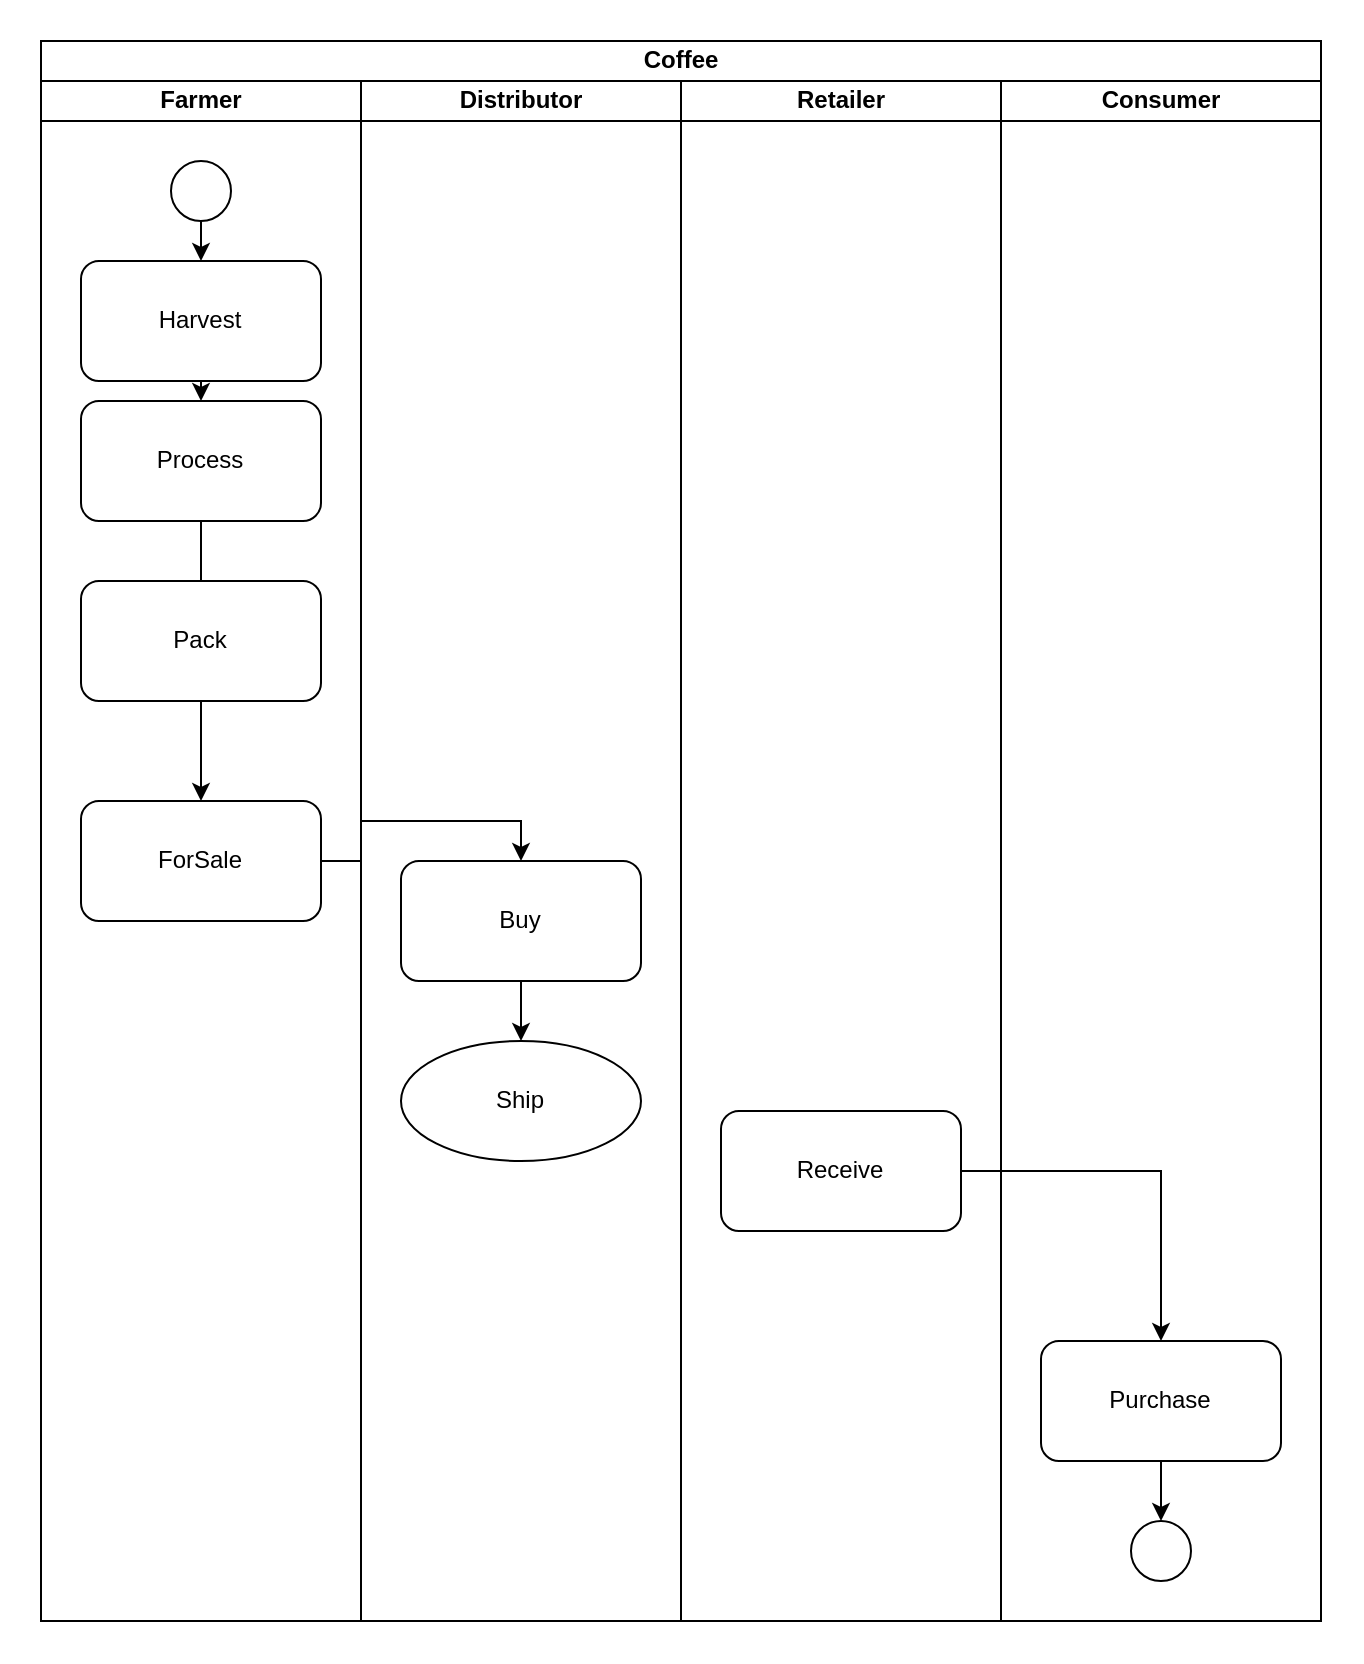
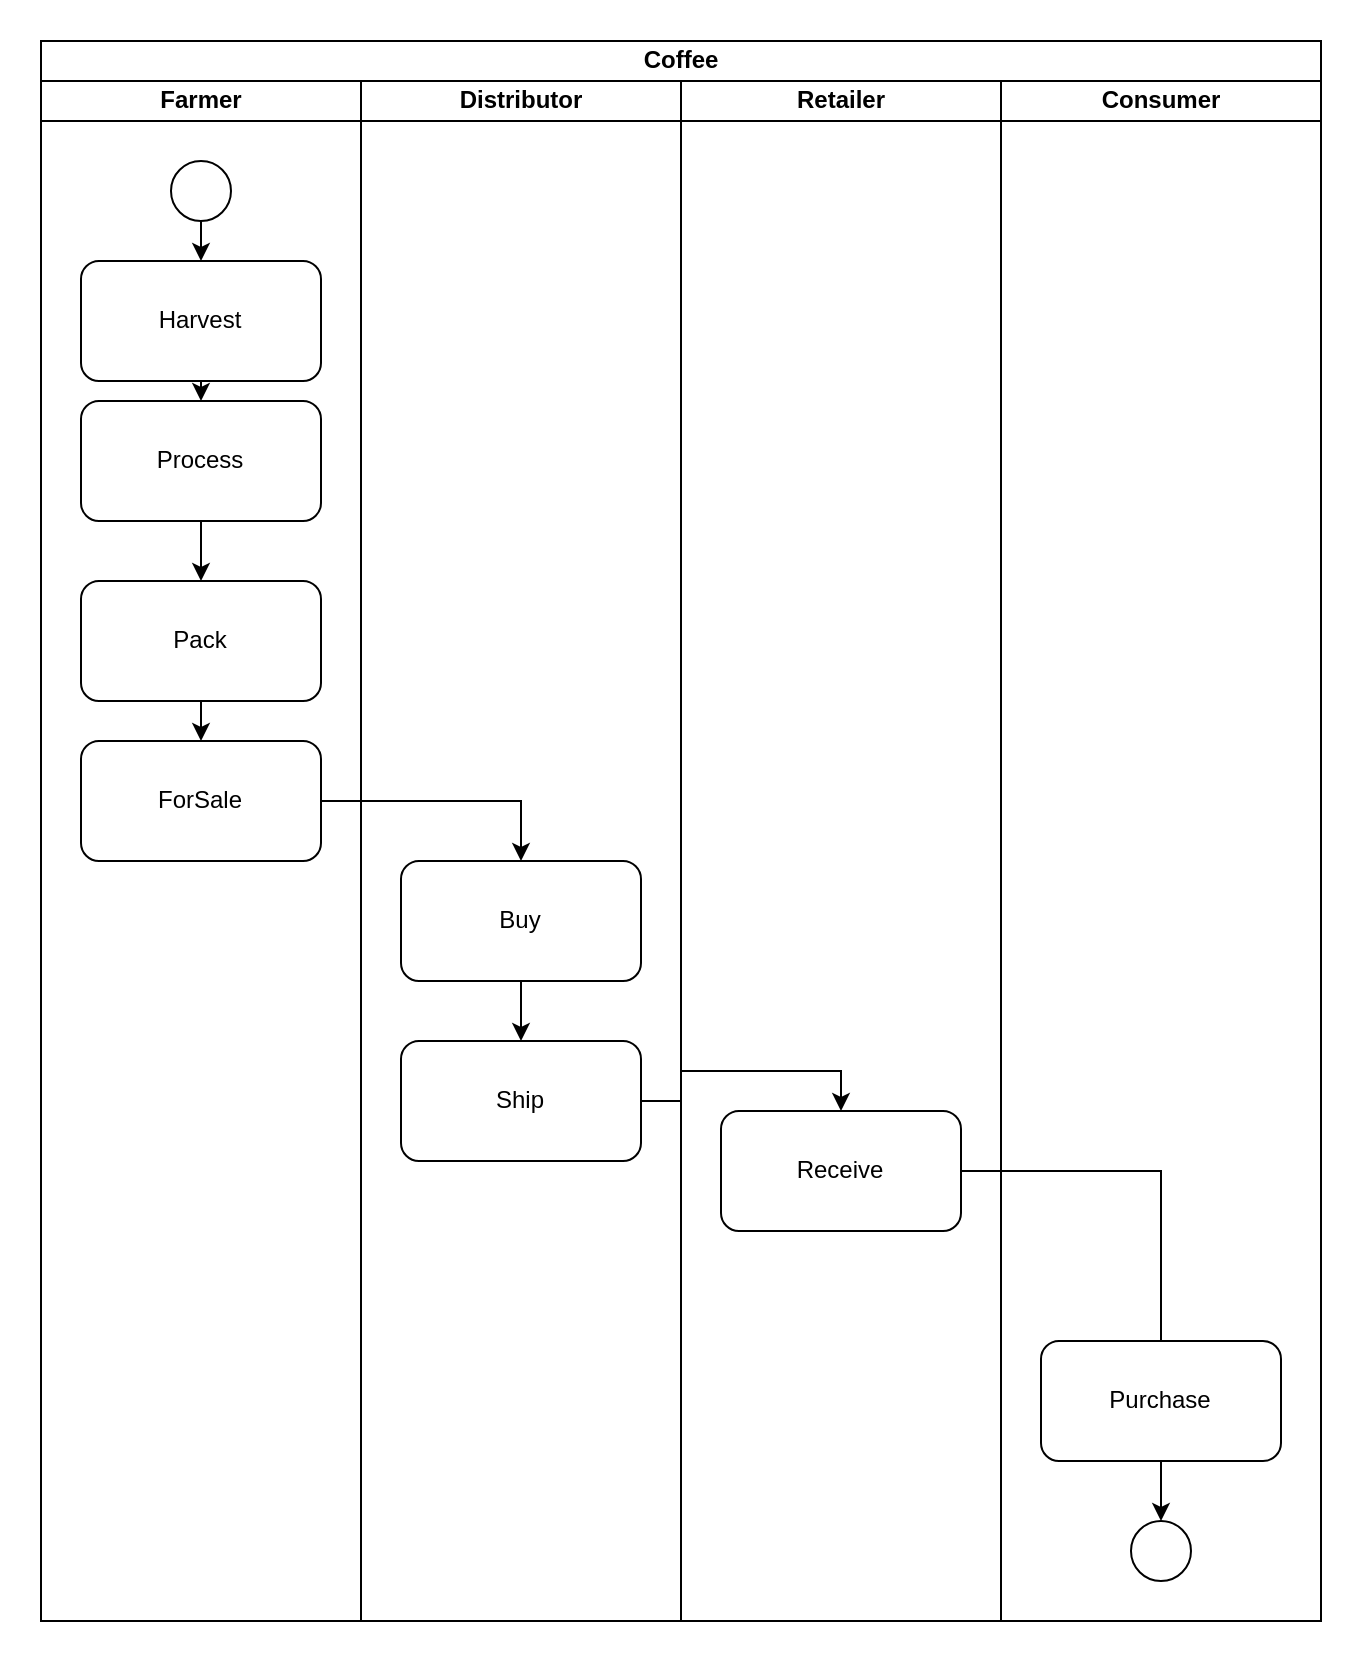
(201, 571) -> (201, 566)
(201, 861) -> (201, 801)
none -> (776, 1071)
(521, 1101) -> (521, 1101)
(1161, 1326) -> (1161, 1331)
